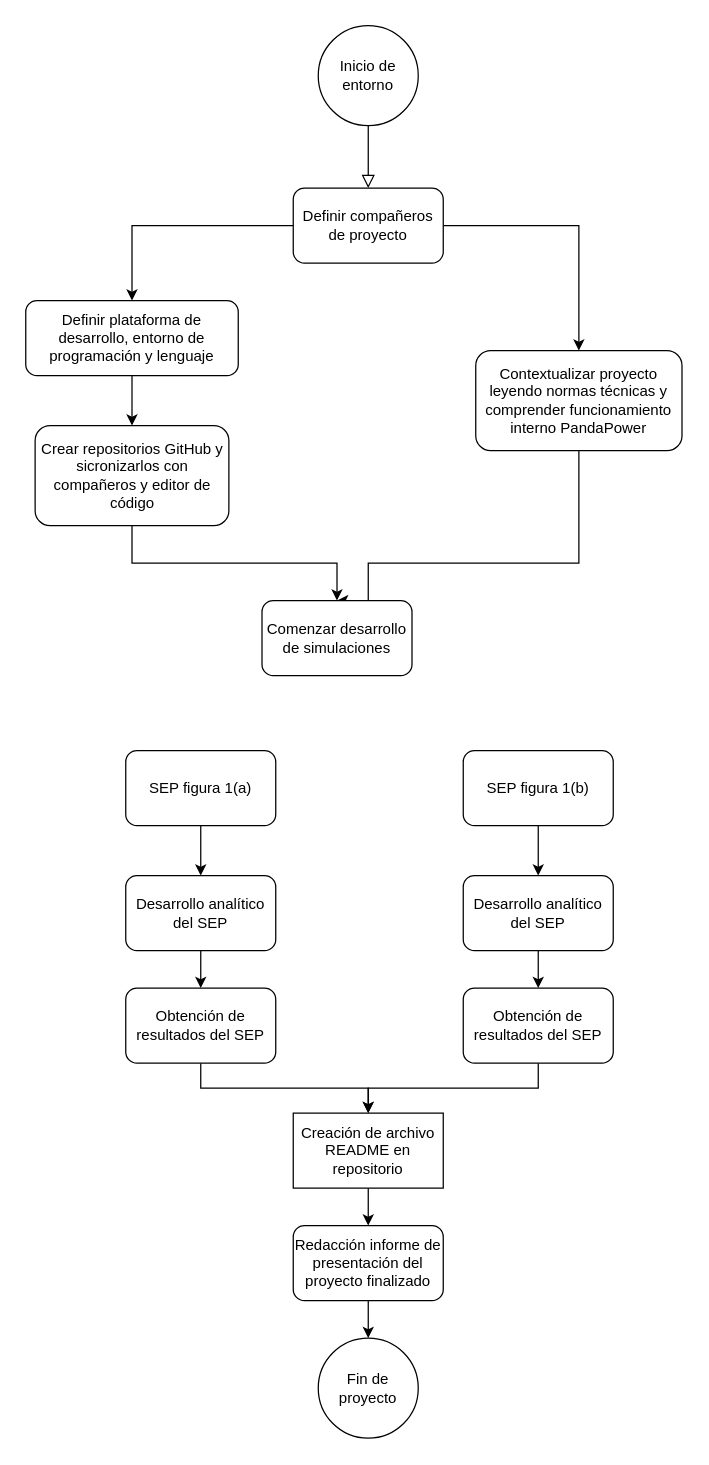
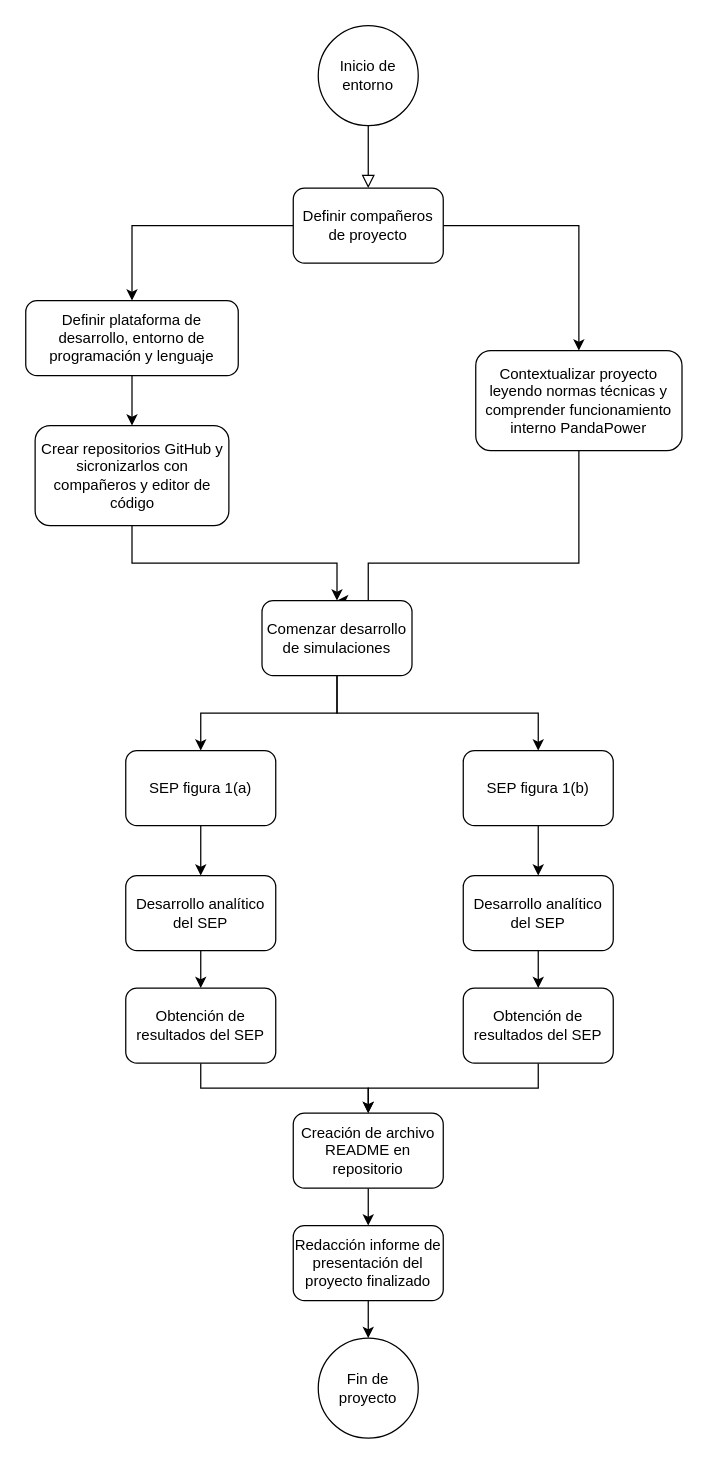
none -> (253, 713)
none -> (453, 713)
(368, 1151) -> (368, 1151)
